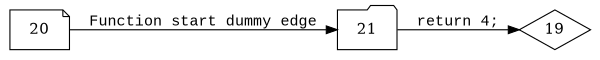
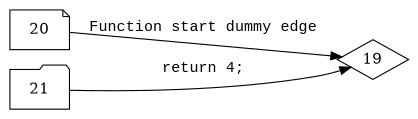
(198, 30) -> (200, 44)
